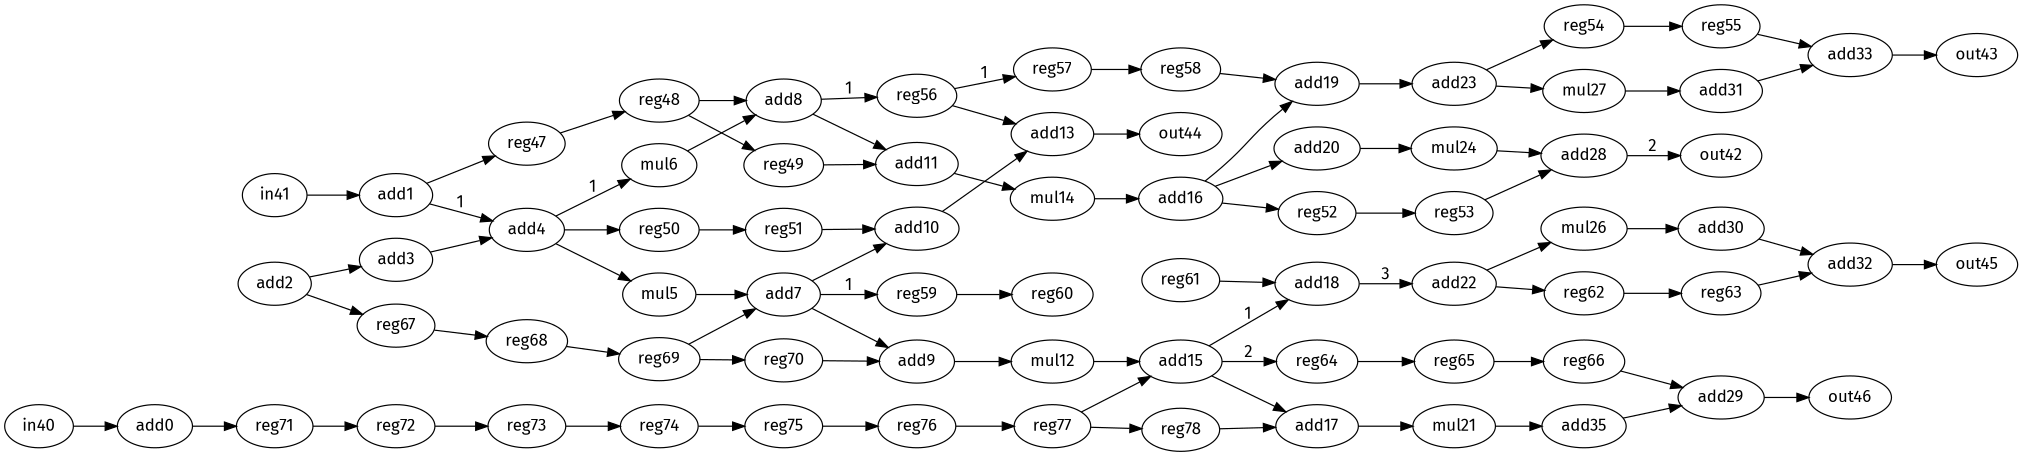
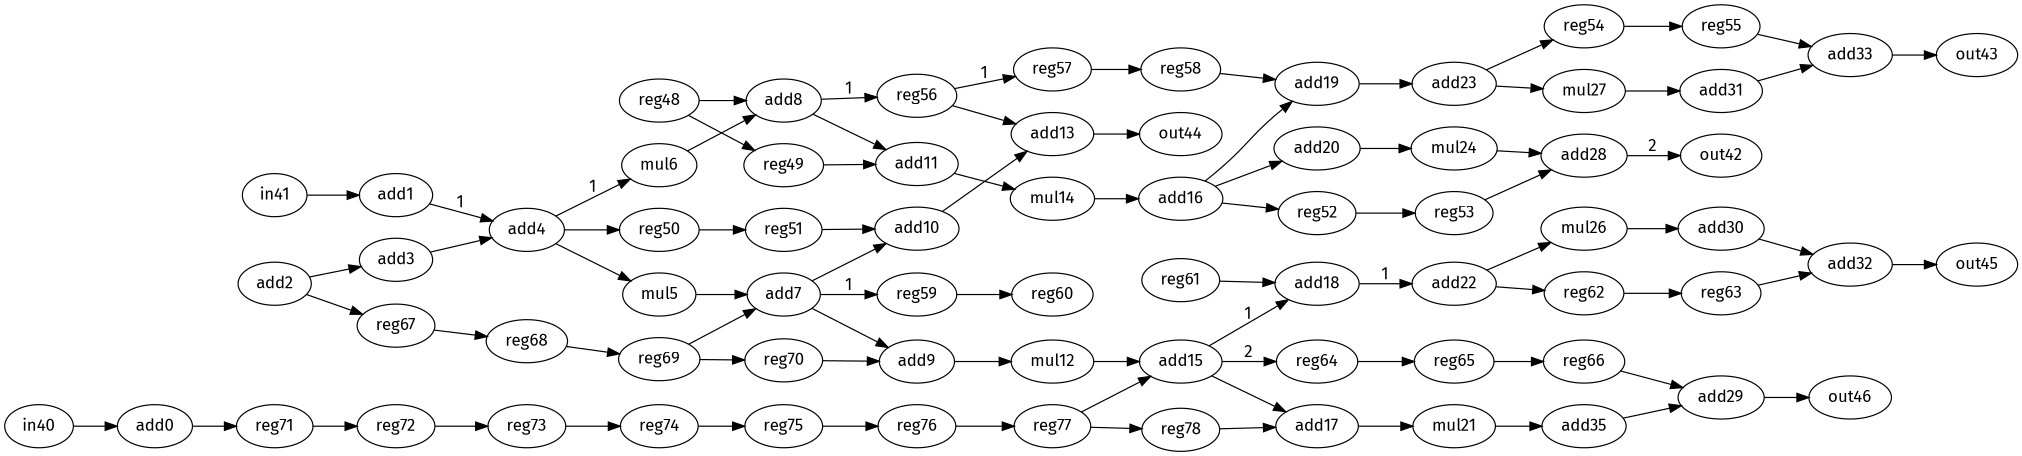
(527, 144) -> none
(1386, 275) -> (1386, 275)
